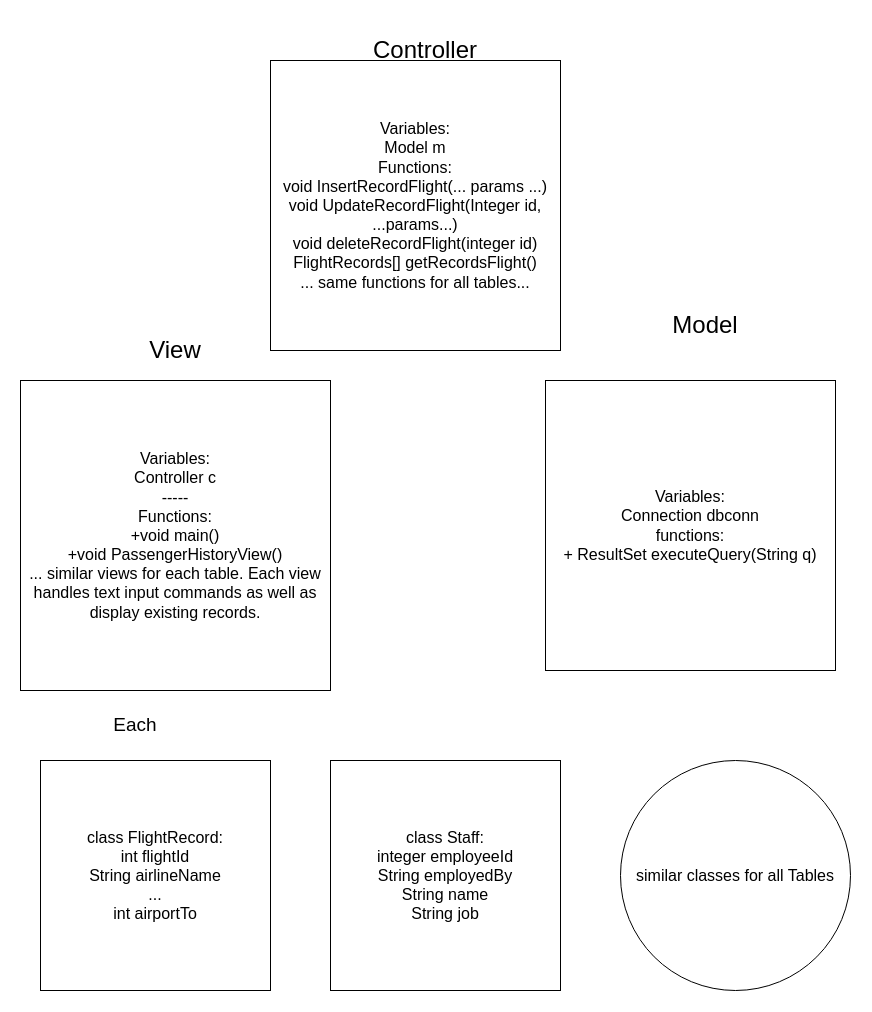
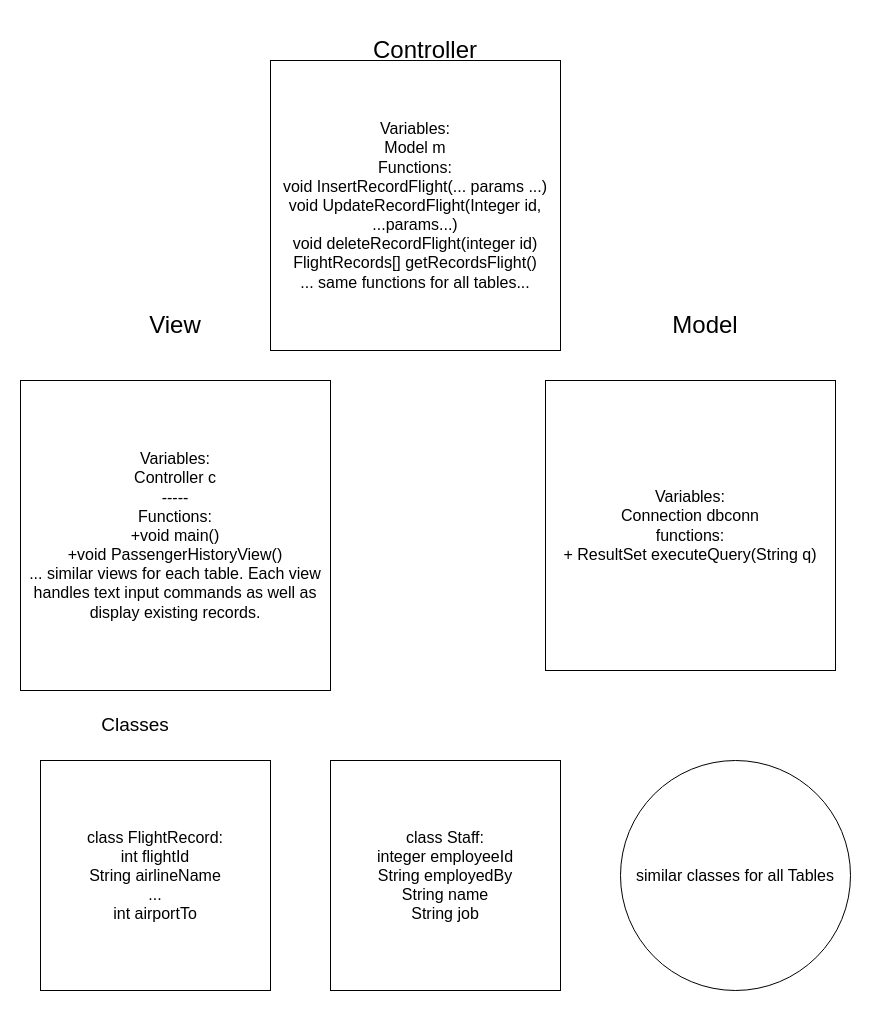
(176, 351) -> (176, 326)
(136, 726) -> (136, 726)
